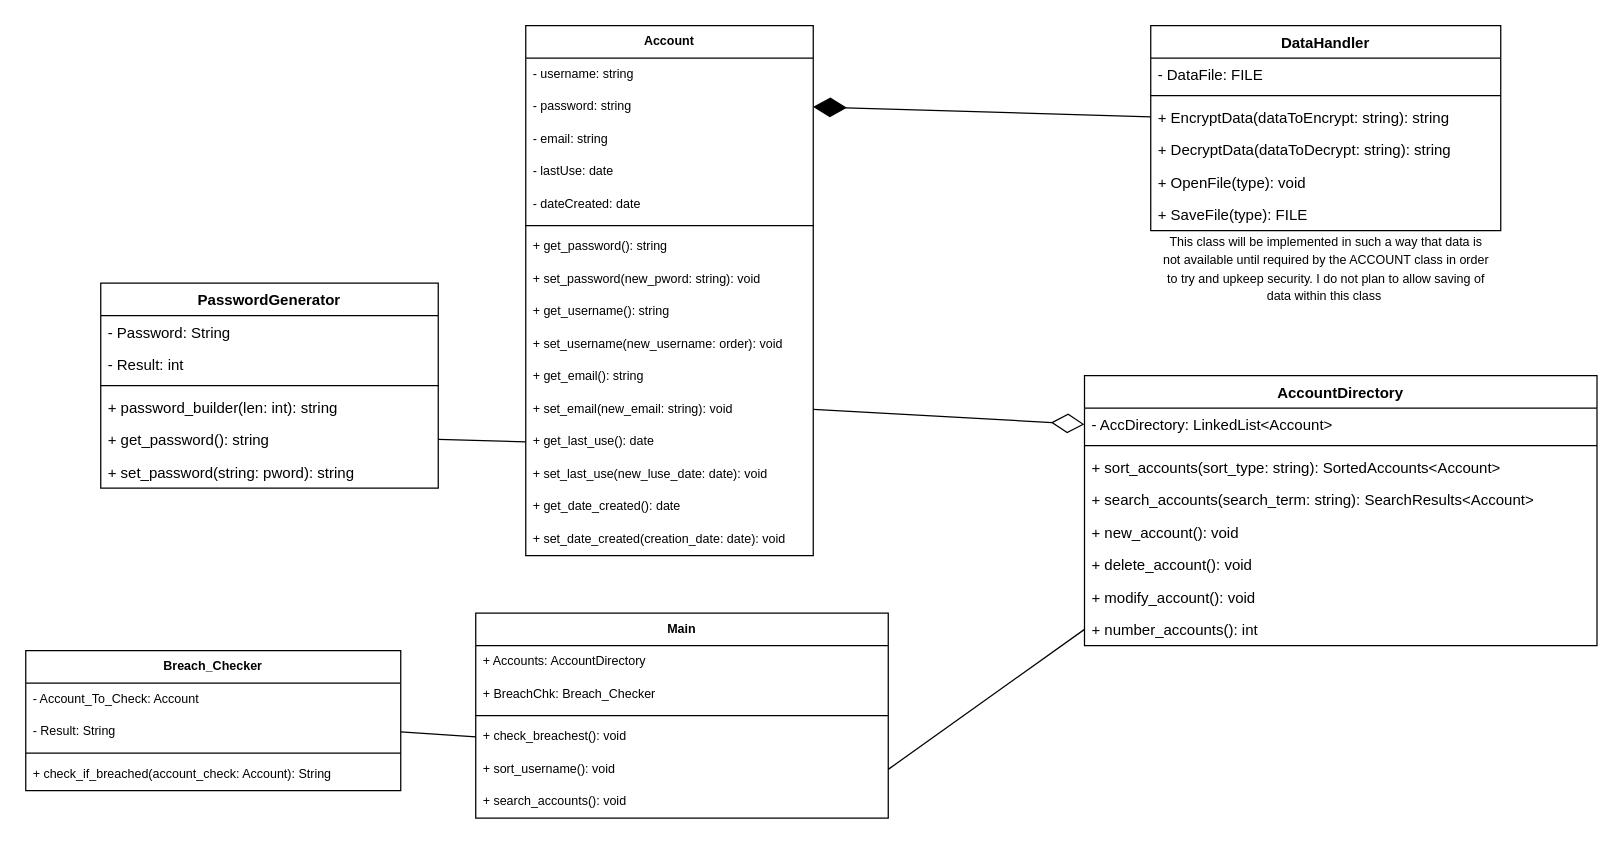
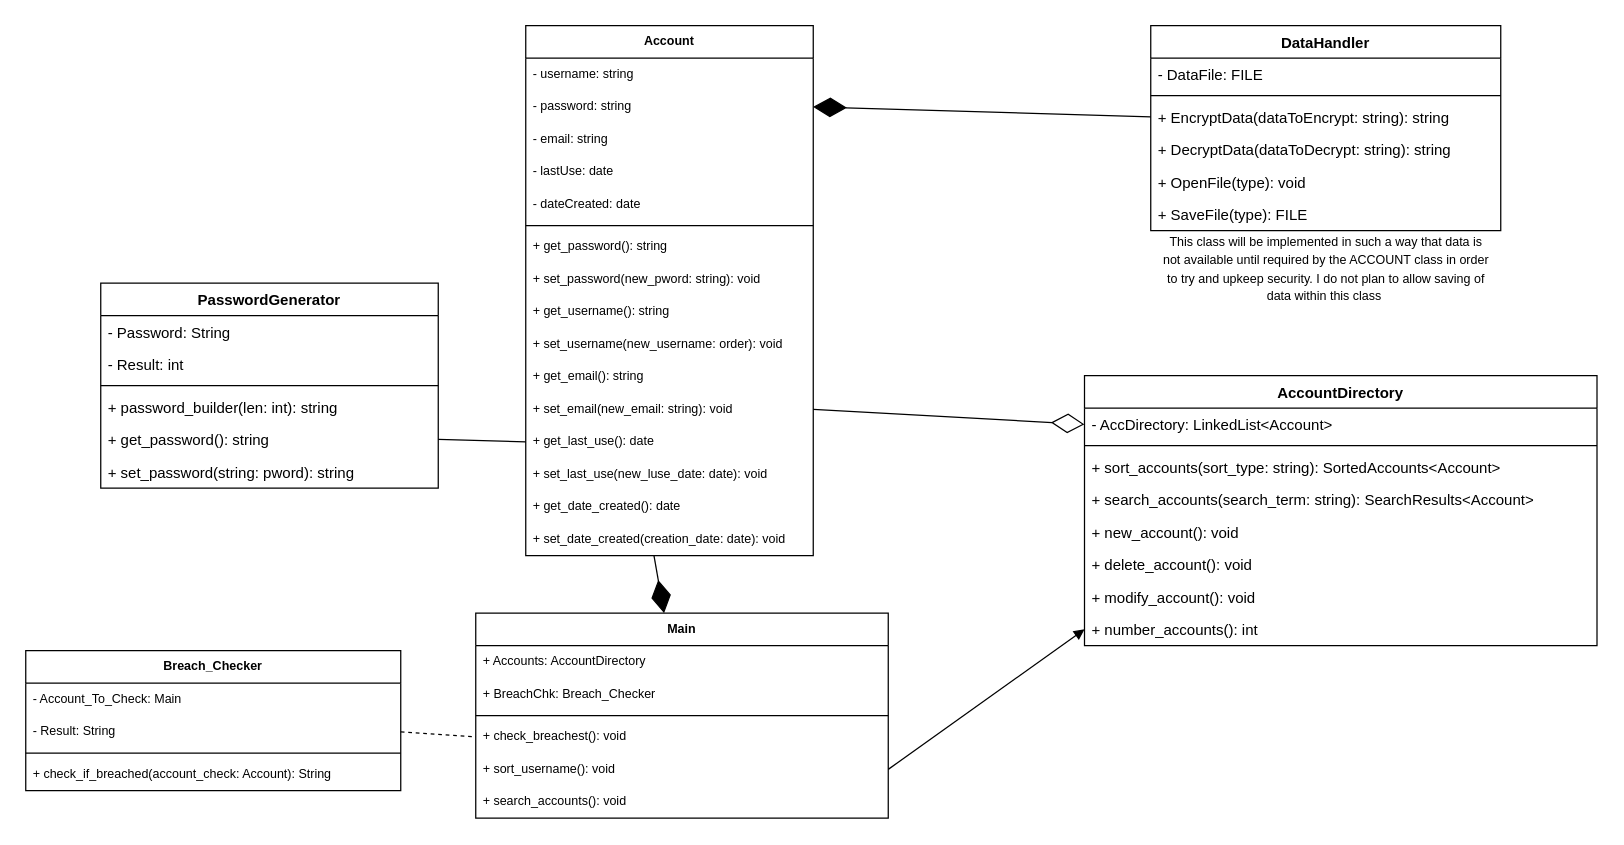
none -> (656, 569)
(1078, 634) -> (1074, 636)
(122, 698) -> (110, 698)
(438, 734) -> (438, 734)
